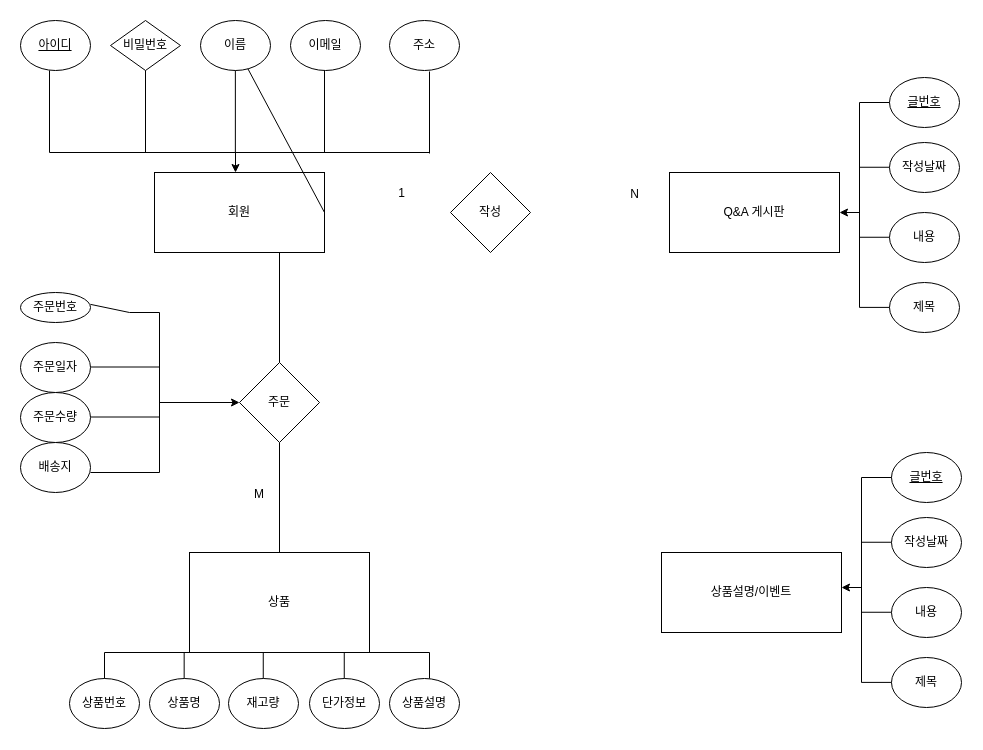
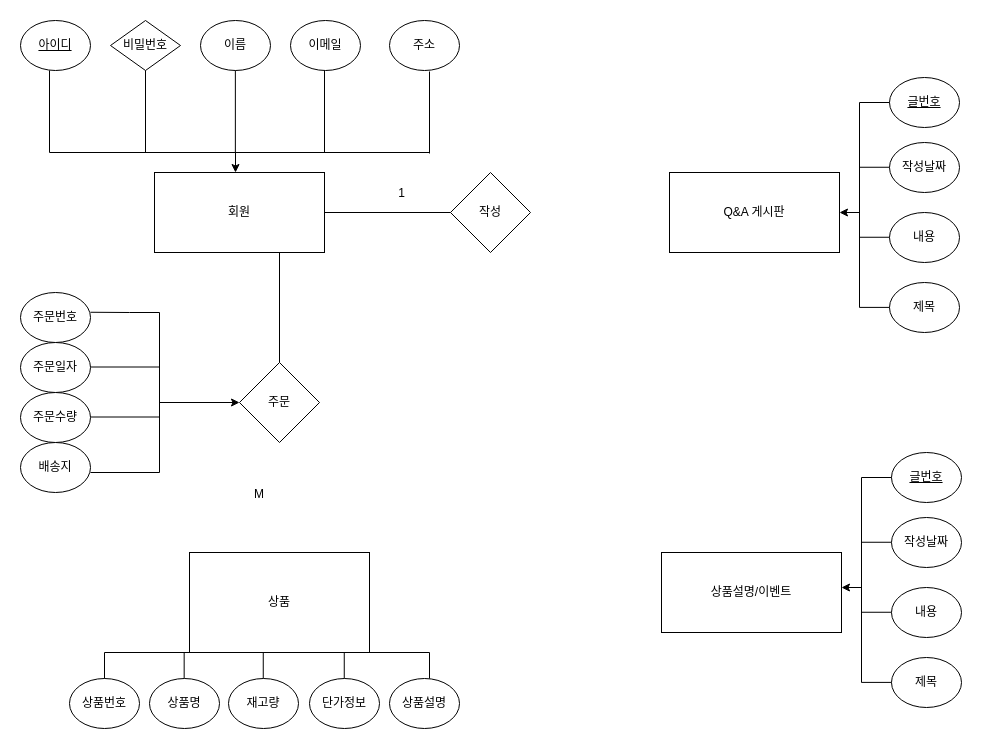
(286, 141) -> (388, 213)
(56, 308) -> (56, 318)
(280, 498) -> none
